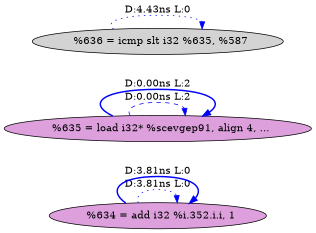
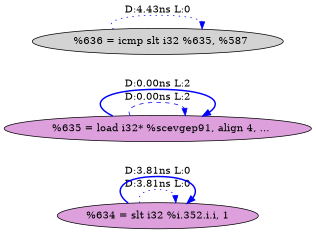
(158, 216) -> (158, 216)
